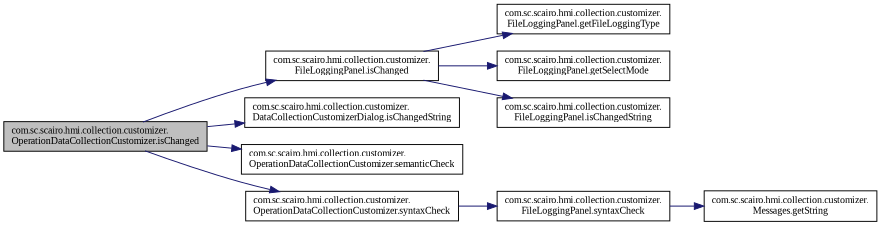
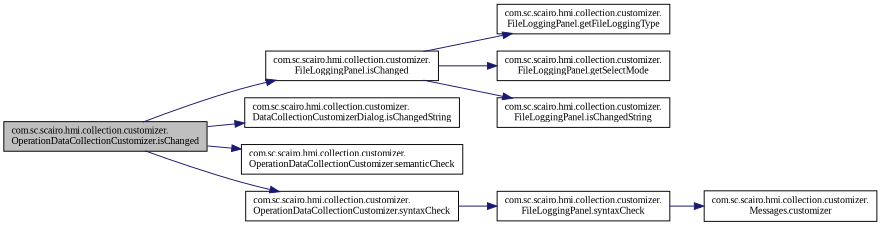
(791, 206) -> (791, 206)
